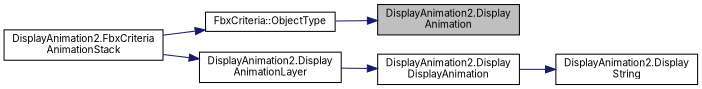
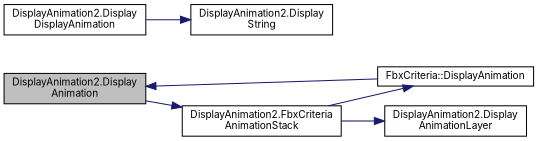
(270, 22) -> (456, 76)
(354, 68) -> none
none -> (159, 103)
